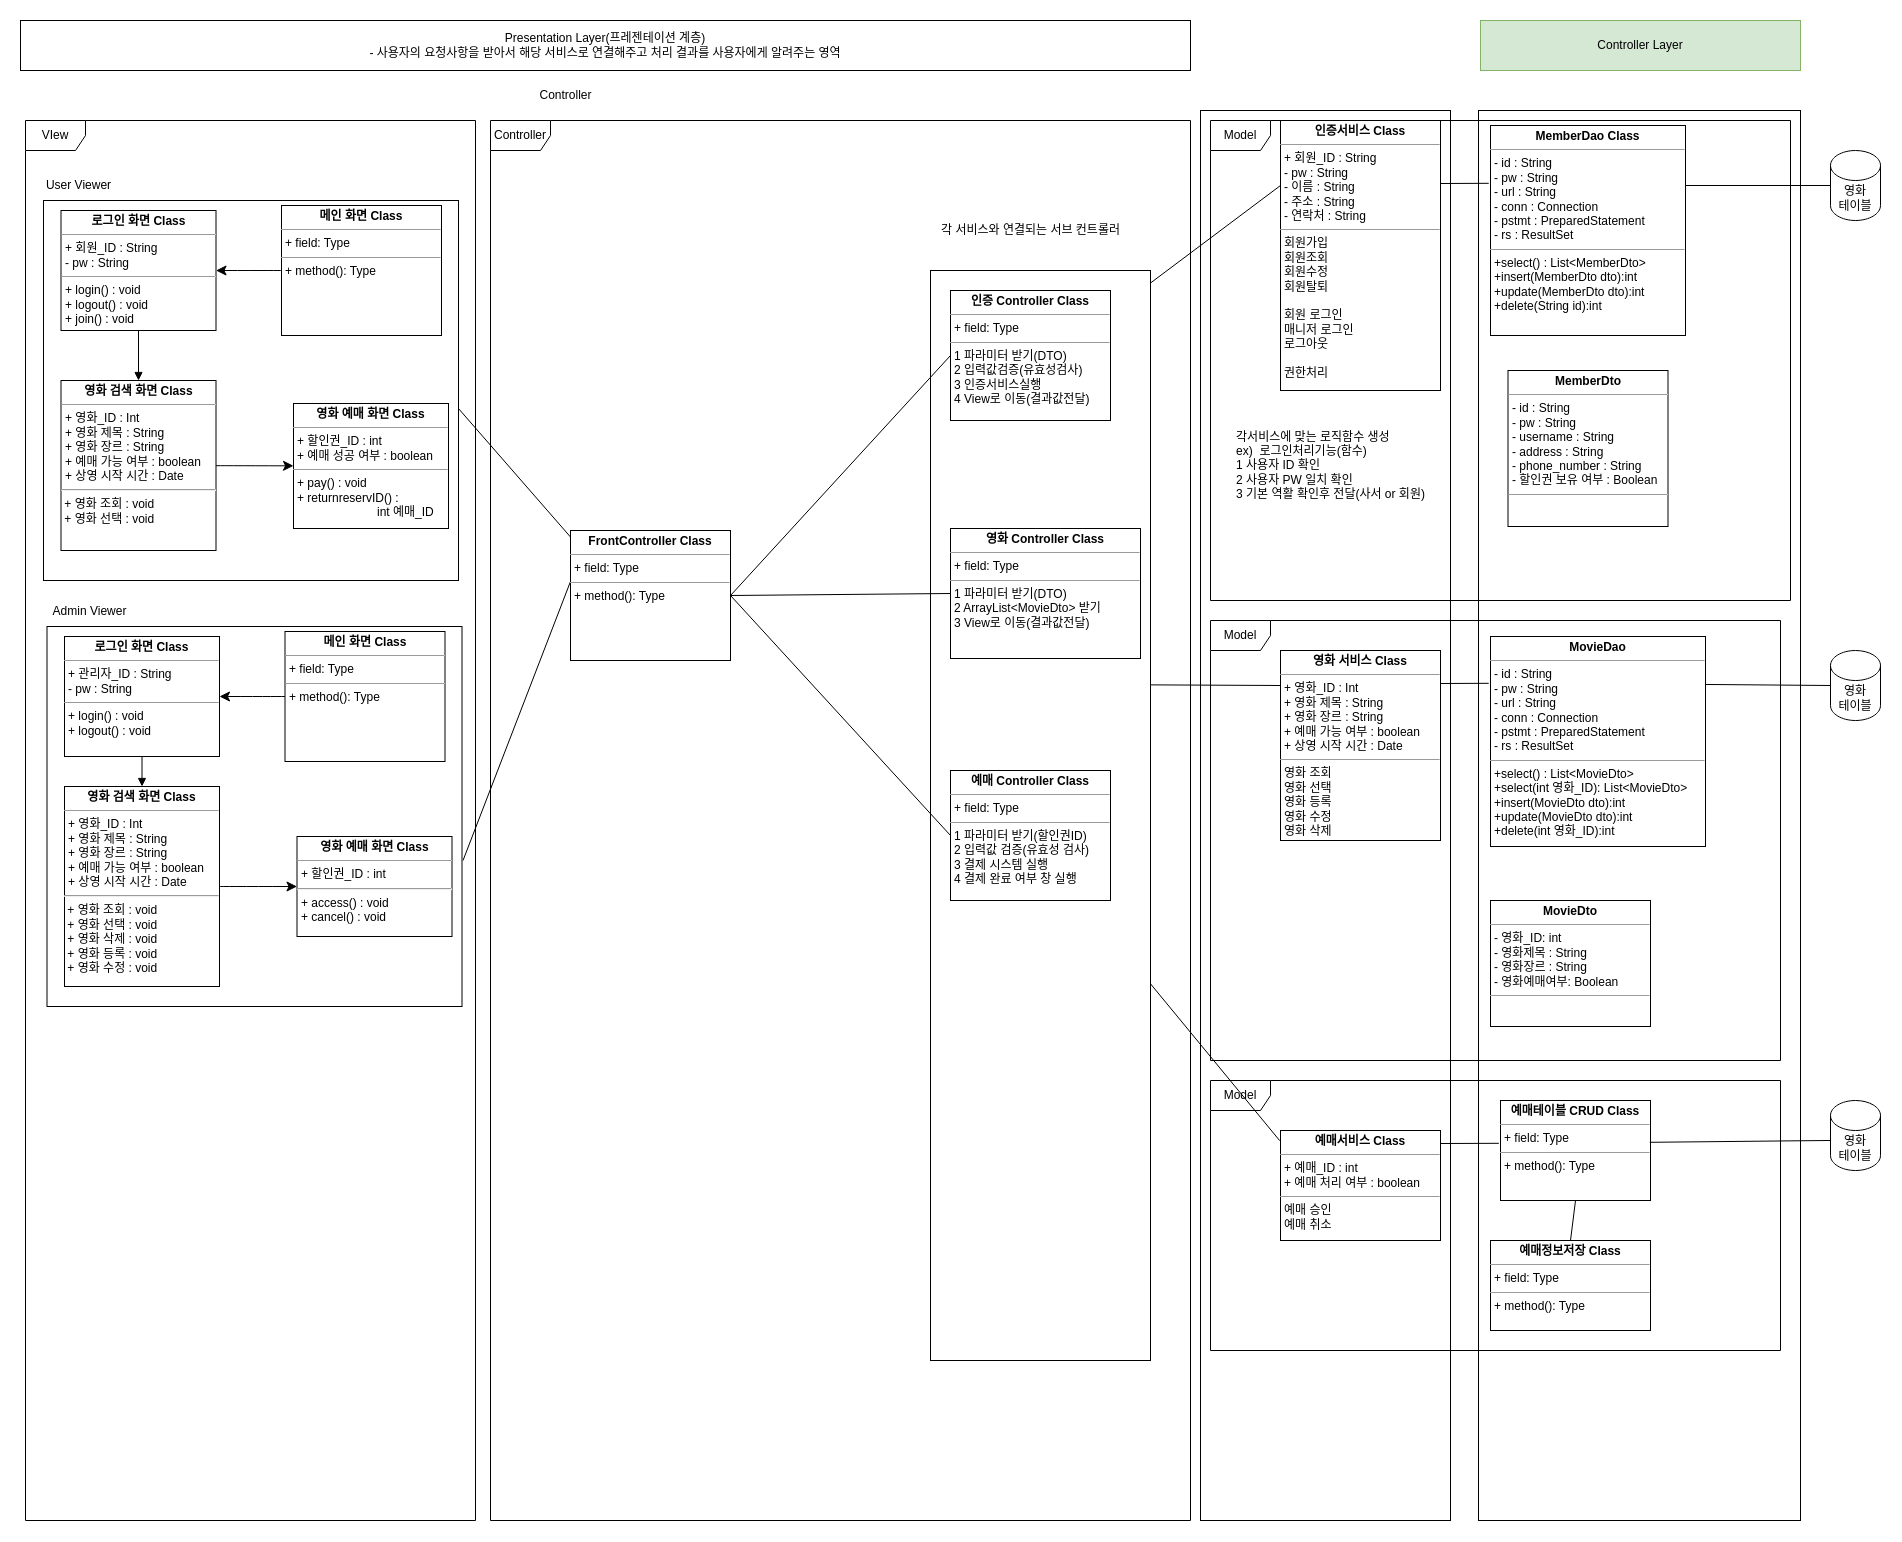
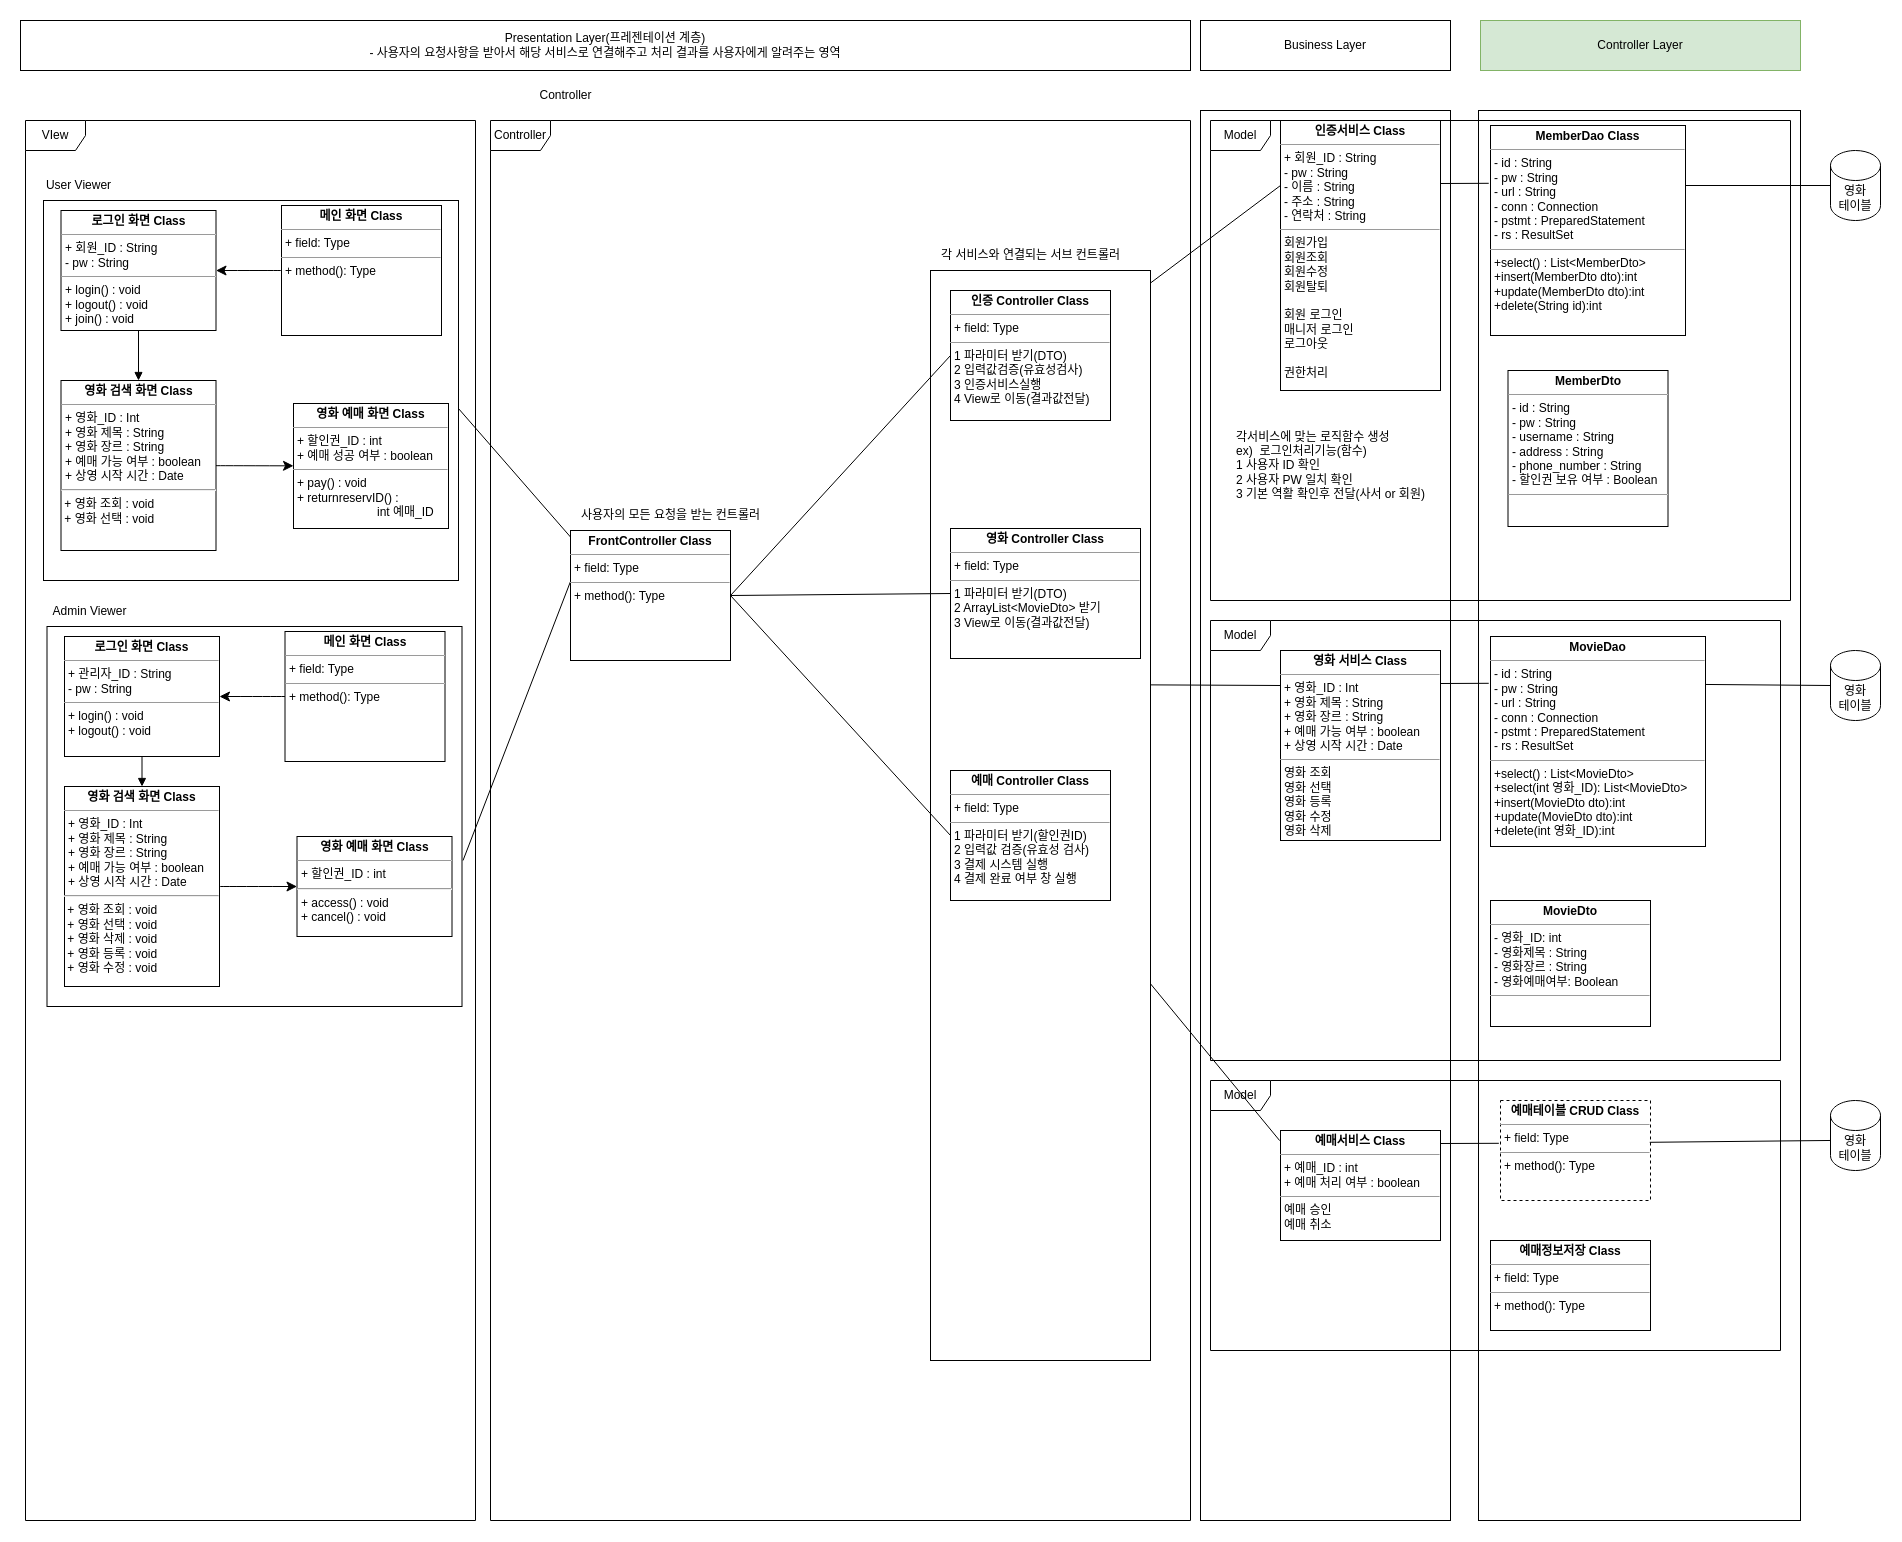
none -> (1326, 46)
(1031, 231) -> (1031, 256)
none -> (671, 516)
(1576, 1151) -> (1576, 1151)
(1573, 1221) -> none
